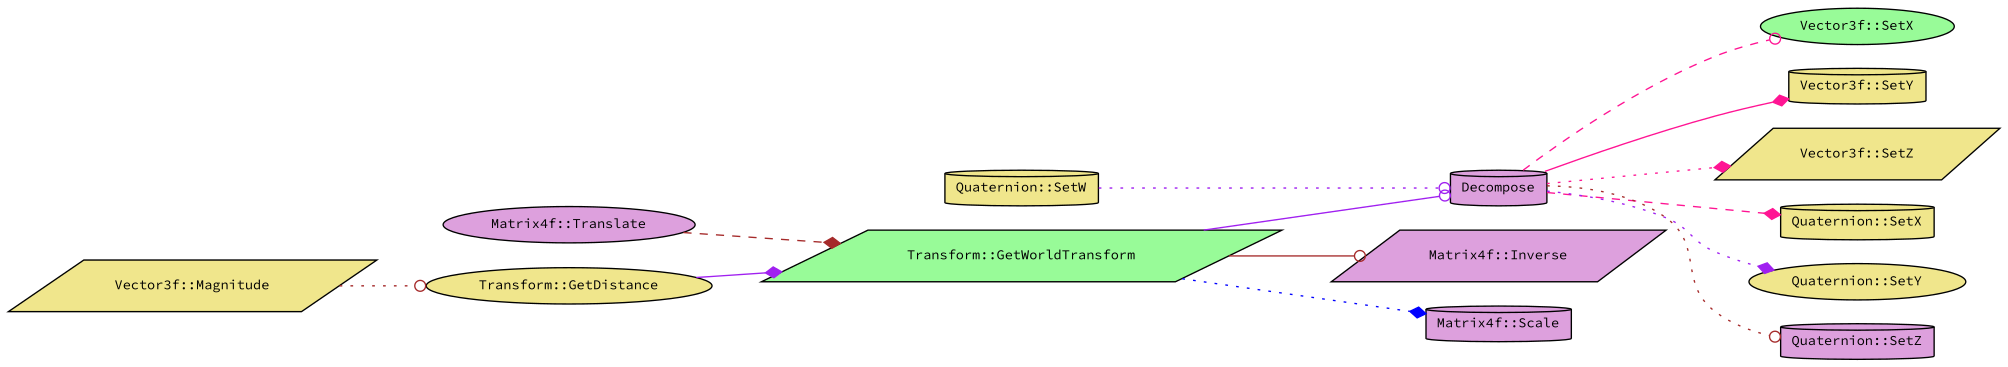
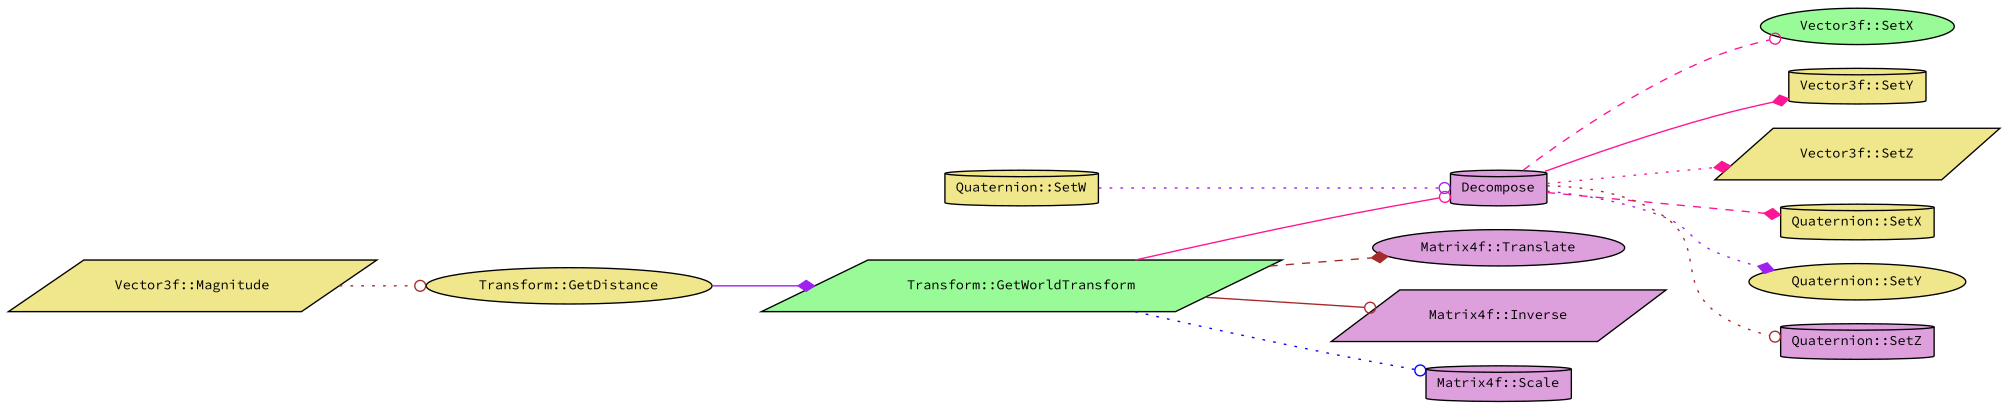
(1322, 213) -> (1287, 227)
(753, 237) -> (1320, 262)
(1296, 295) -> (1275, 342)
